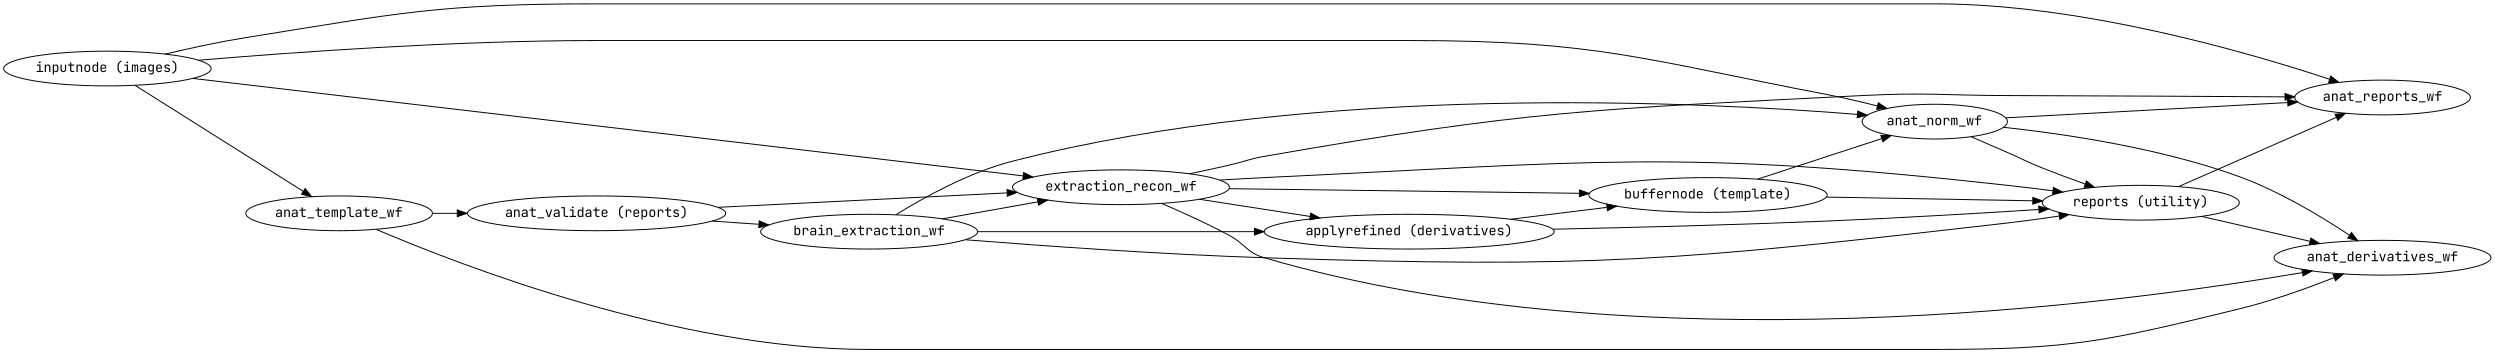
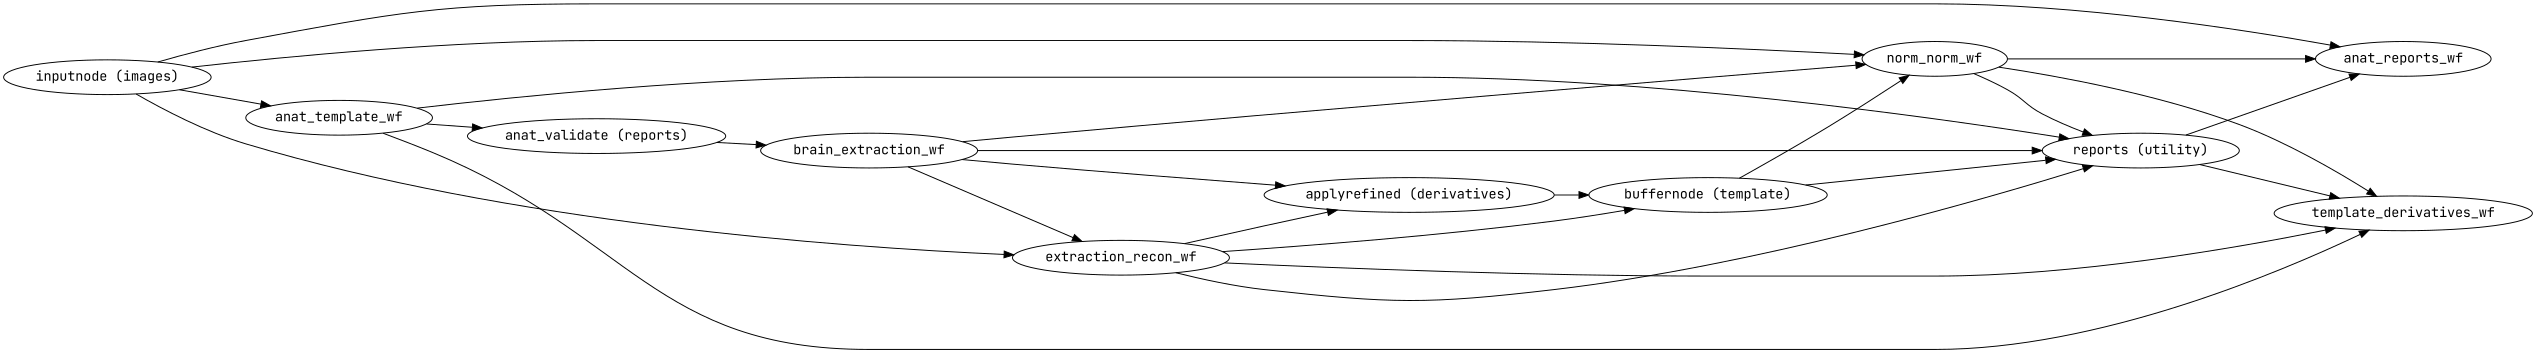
(1762, 101) -> none
(1935, 122) -> (1935, 59)
(863, 200) -> none
(1796, 222) -> (1239, 77)
(2383, 258) -> (2403, 213)
